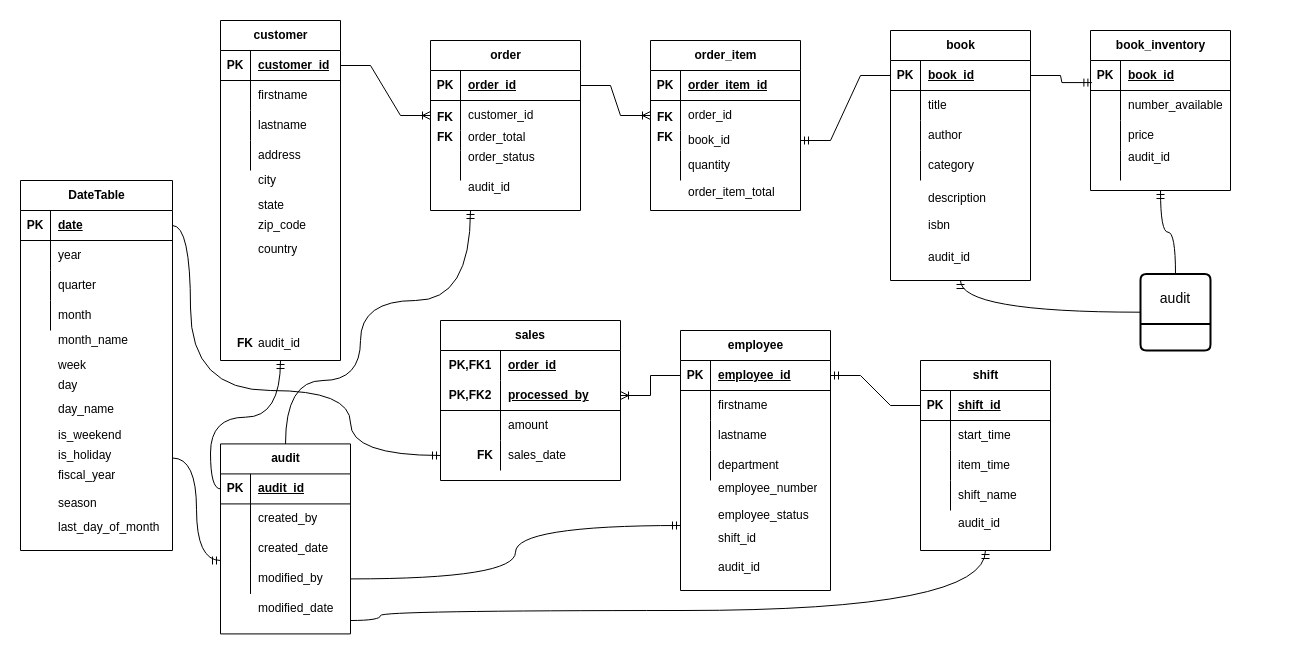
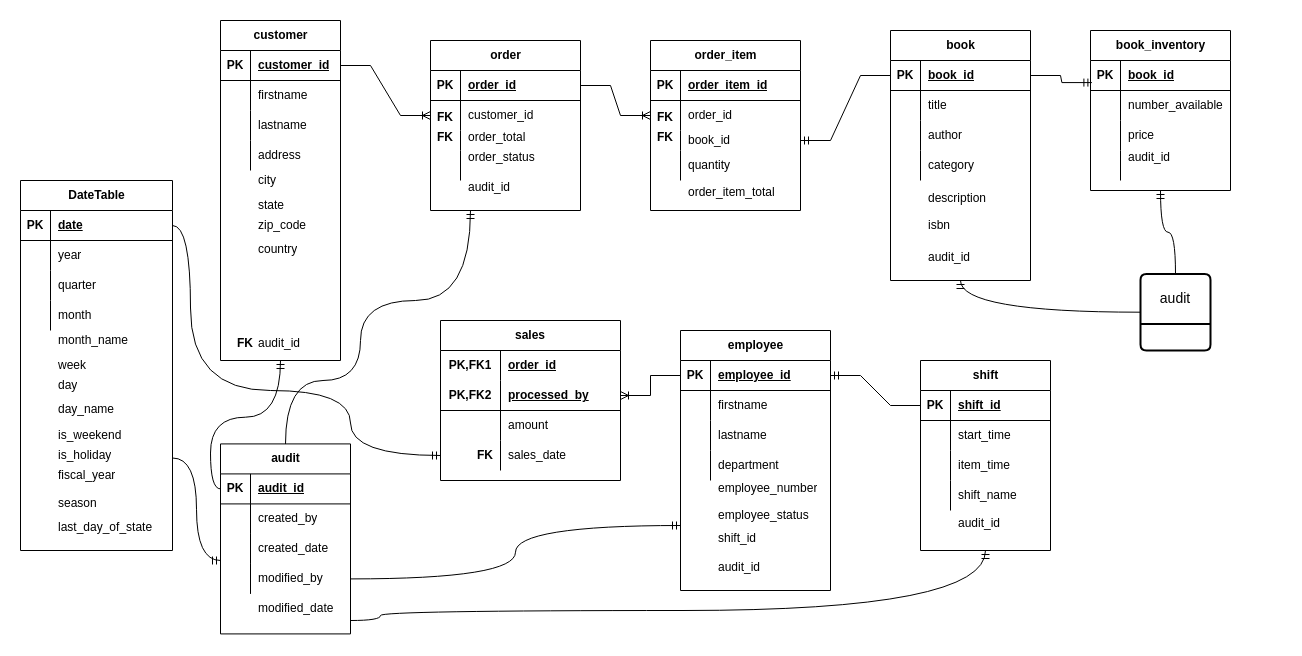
(111, 528) -> (111, 528)
